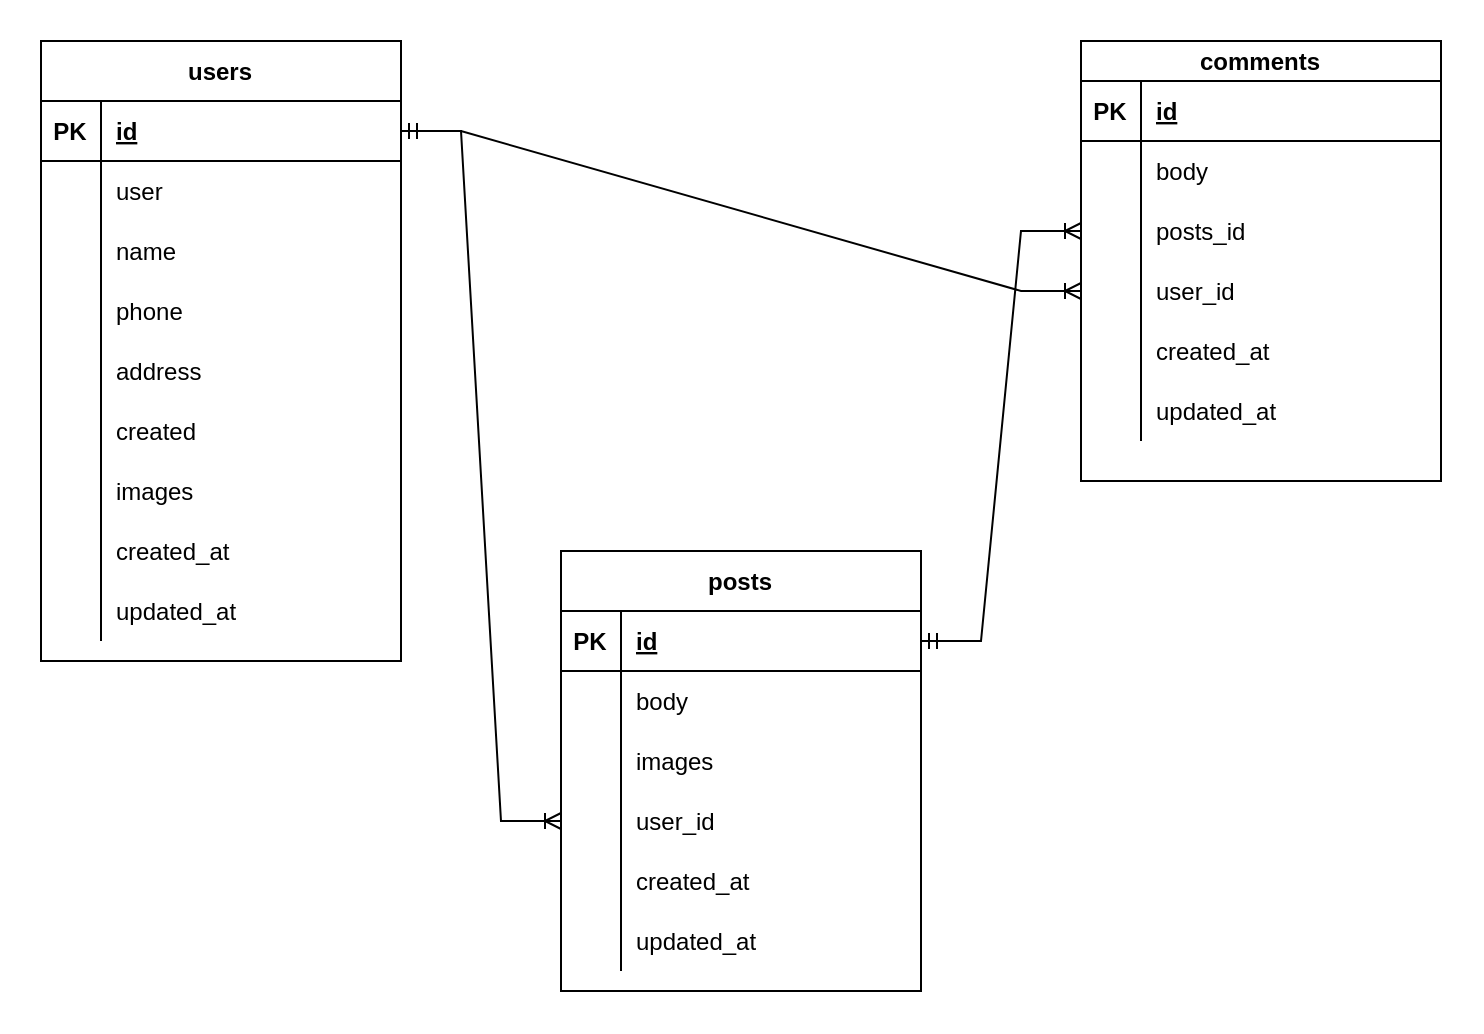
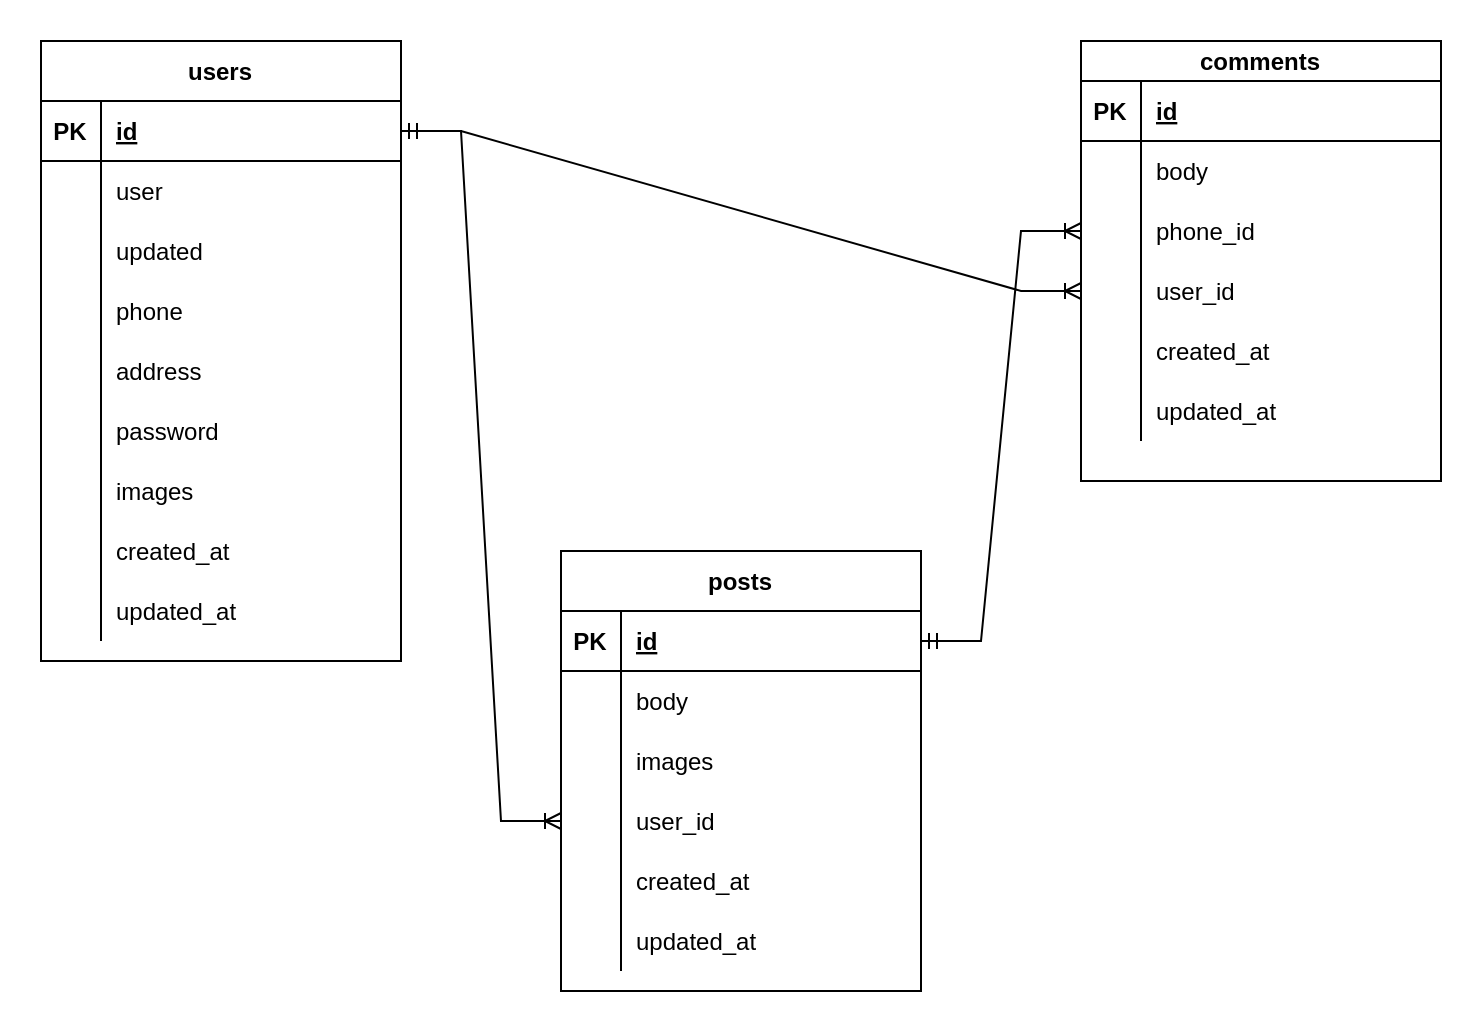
(1207, 232) -> (1207, 232)
(143, 252) -> (163, 252)
(163, 432) -> (170, 432)
